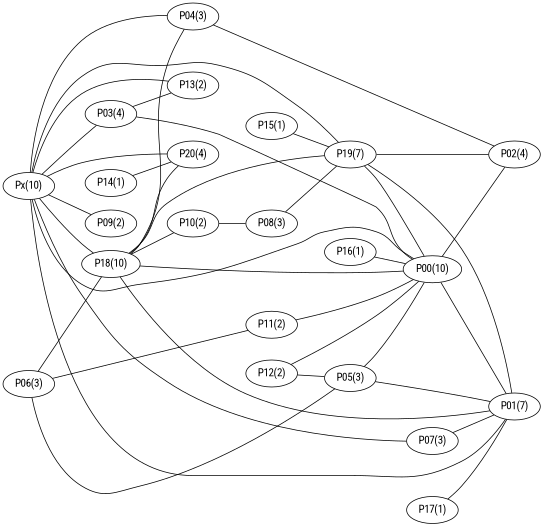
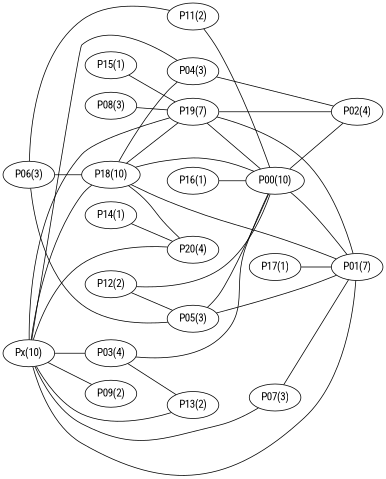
(193, 224) -> none
(194, 276) -> none
